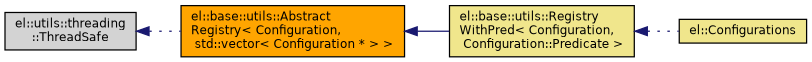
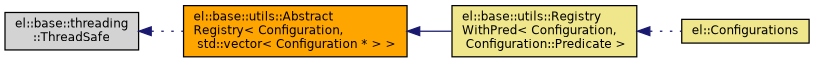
(71, 31) -> (72, 31)
